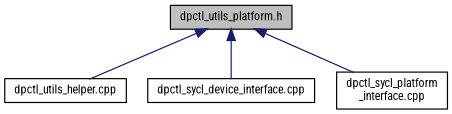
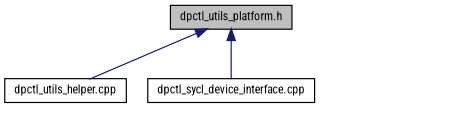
(392, 91) -> none
